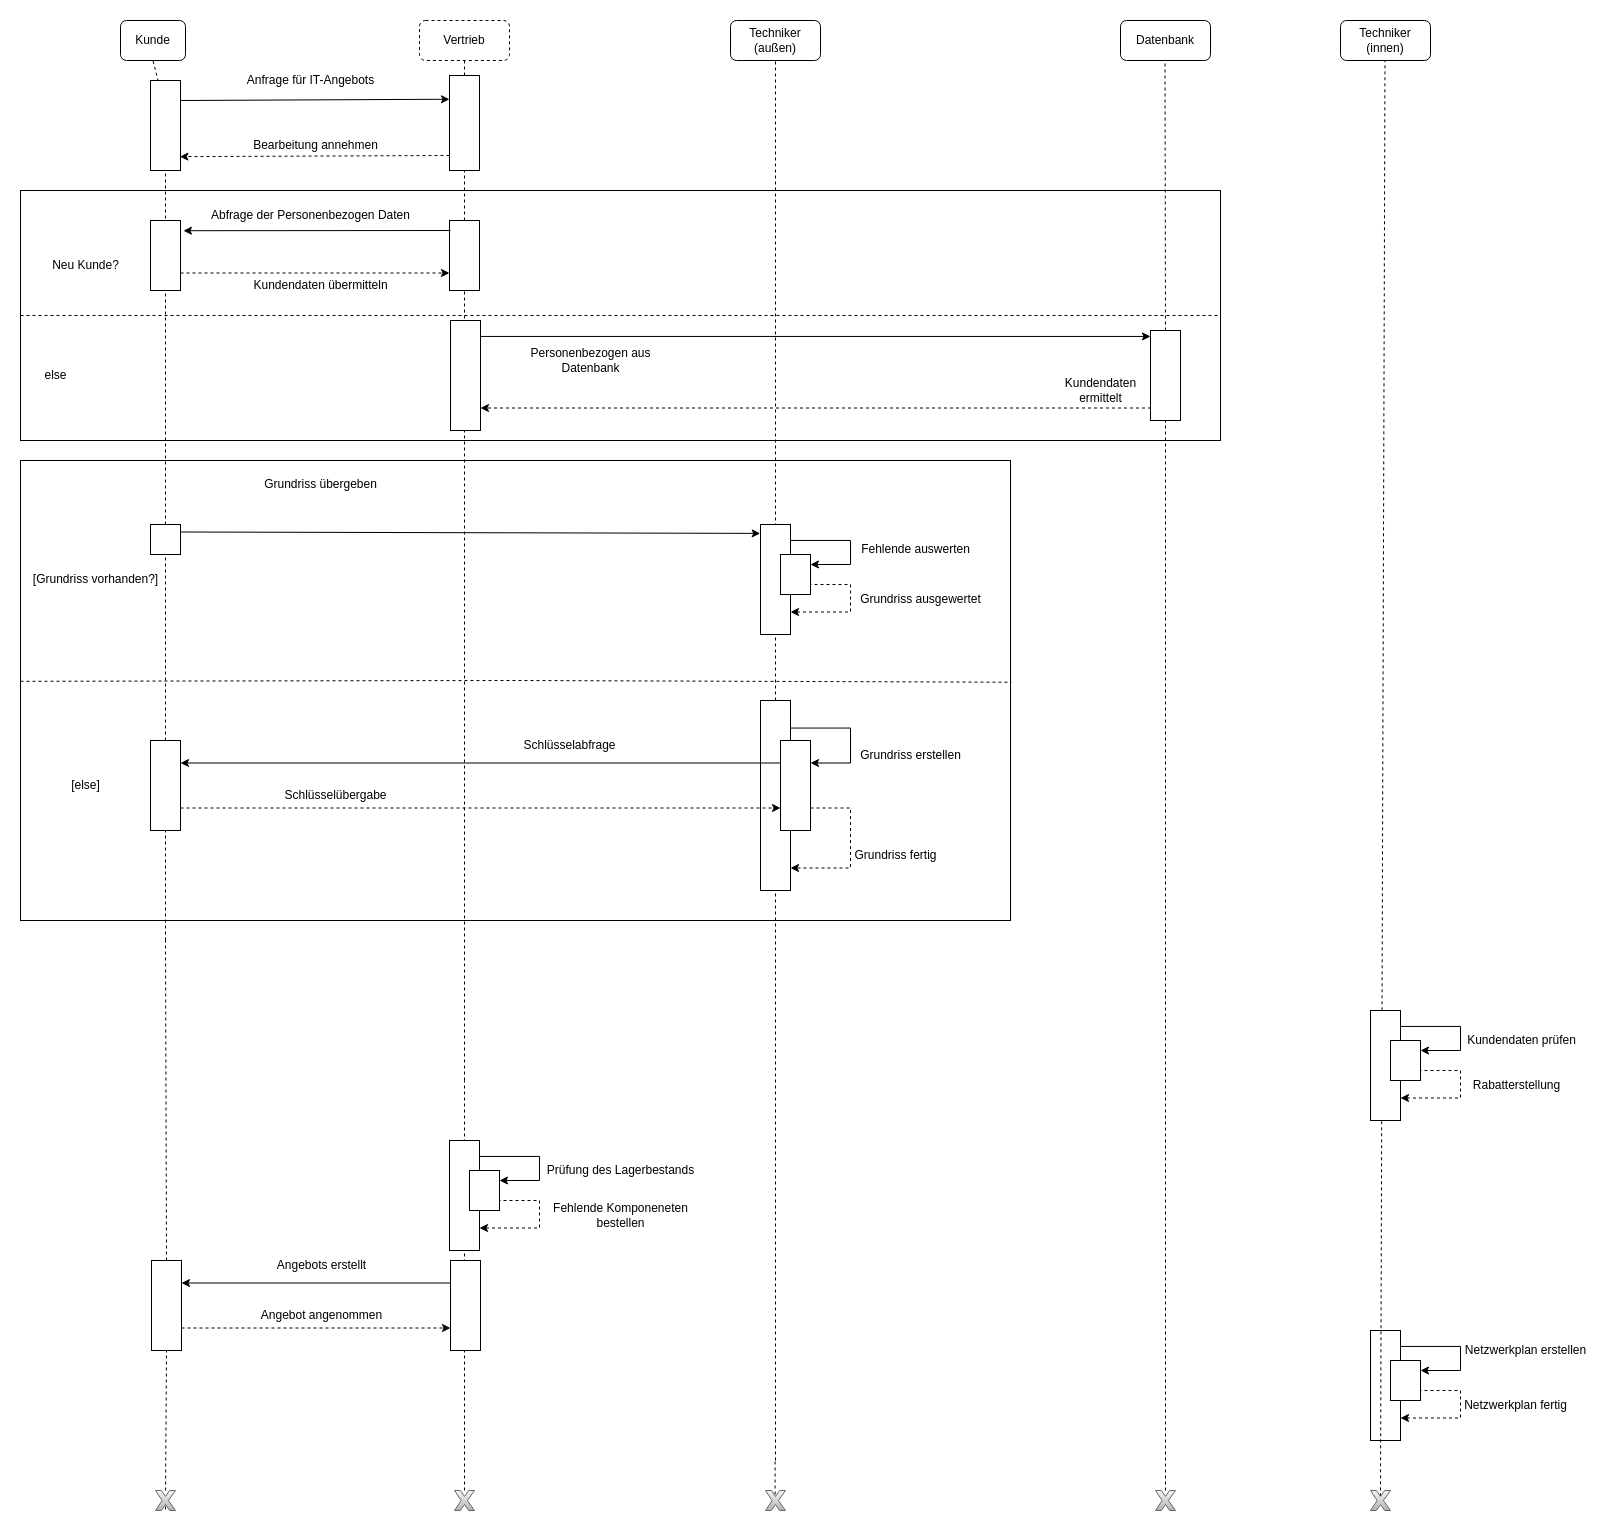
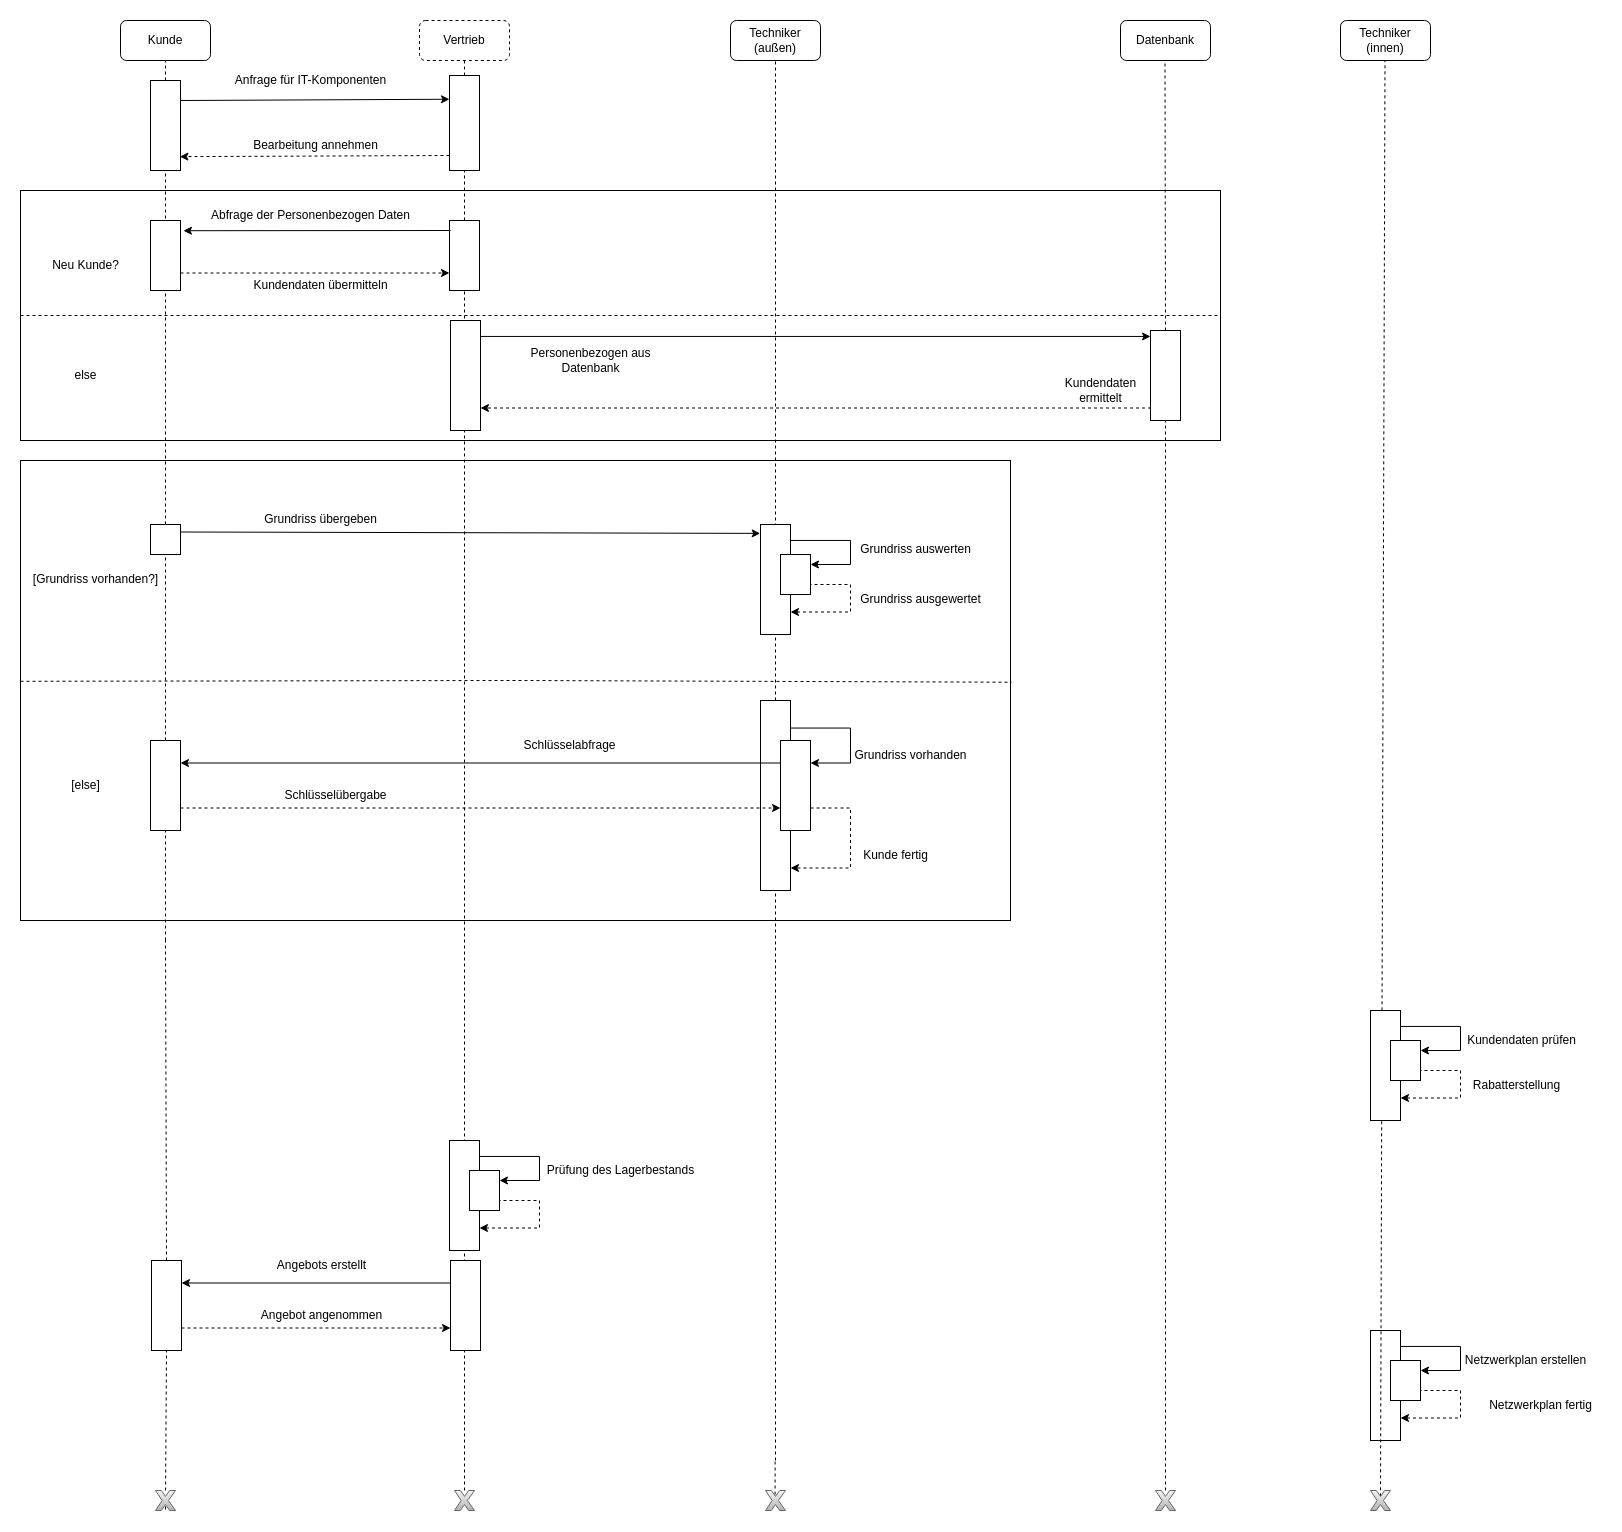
(153, 41) -> (166, 41)
(311, 81) -> (311, 81)
(56, 376) -> (86, 376)
(321, 485) -> (321, 520)
(916, 550) -> (916, 550)
(911, 756) -> (911, 756)
(896, 856) -> (896, 856)
(621, 1216) -> none
(1526, 1351) -> (1526, 1361)
(1516, 1406) -> (1541, 1406)
